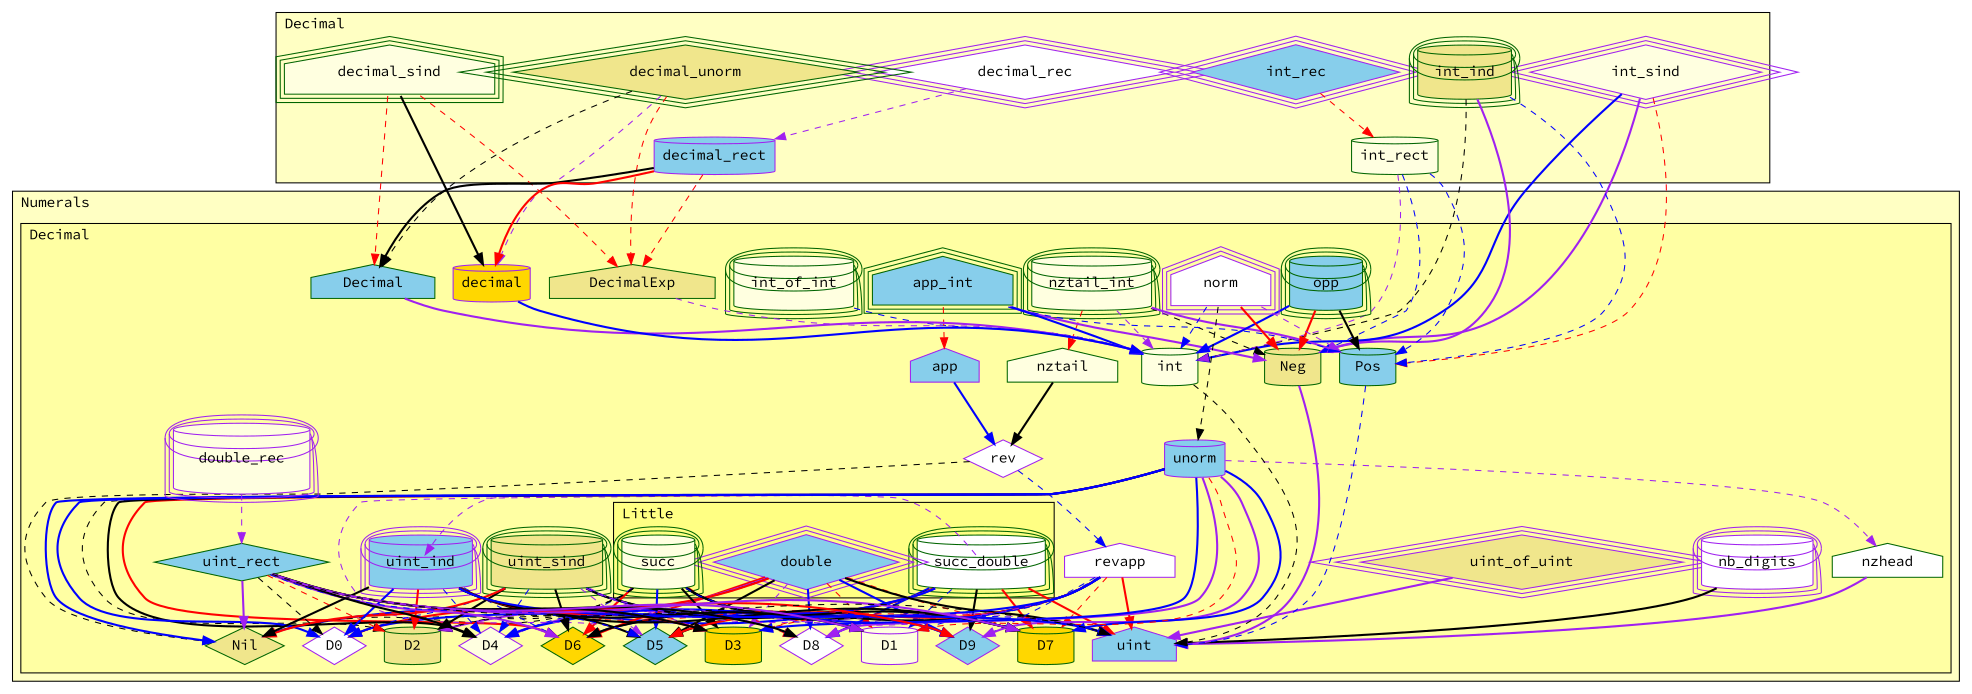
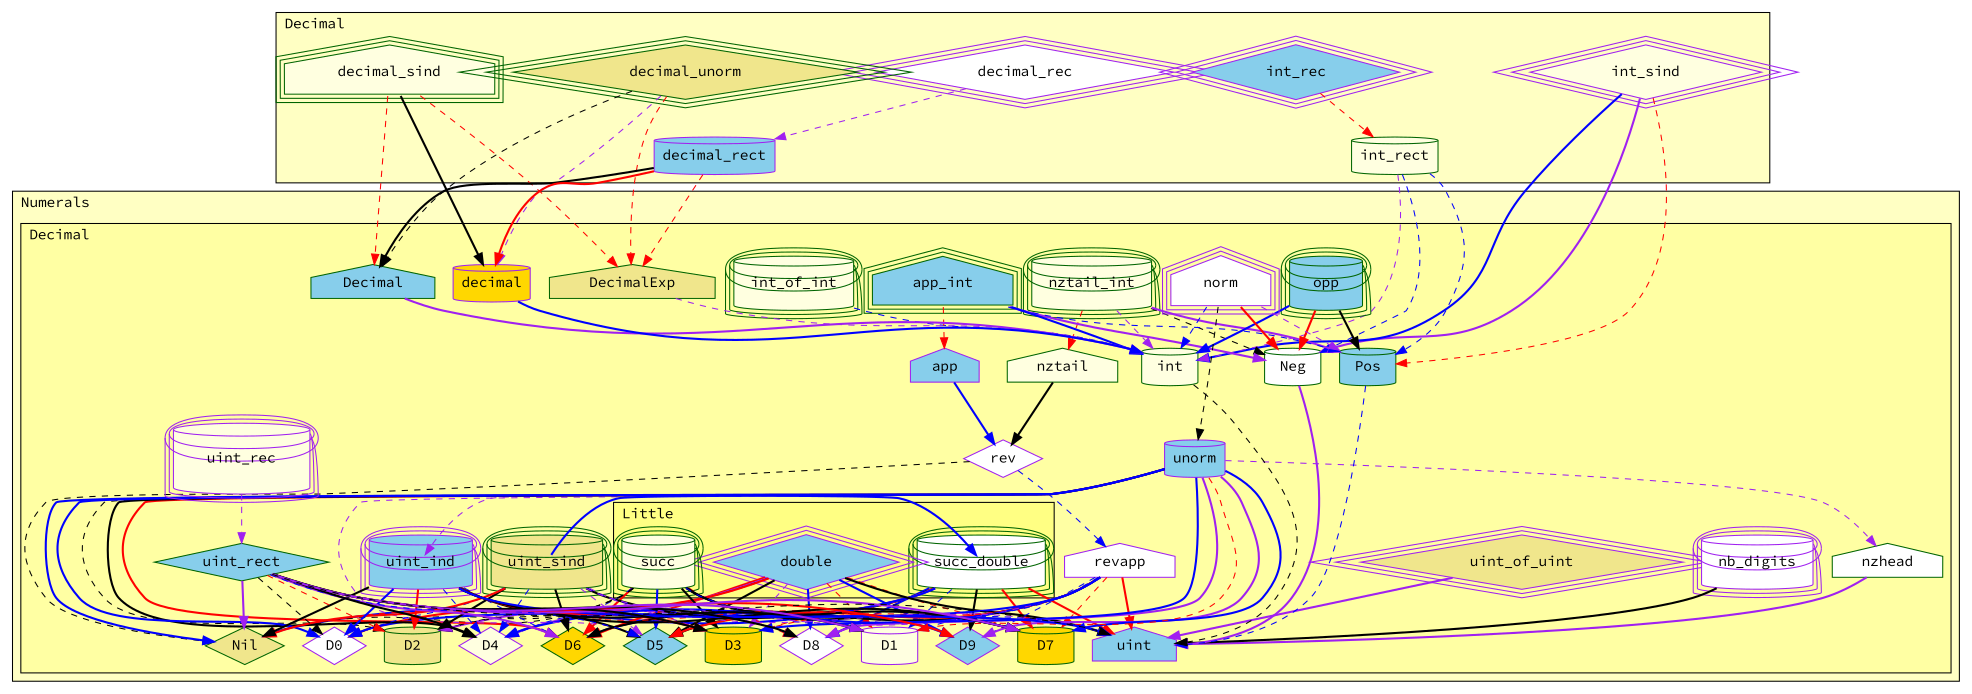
(1465, 72) -> none
(1293, 367) -> (1293, 367)
(242, 459) -> (242, 459)
(764, 615) -> (757, 496)
